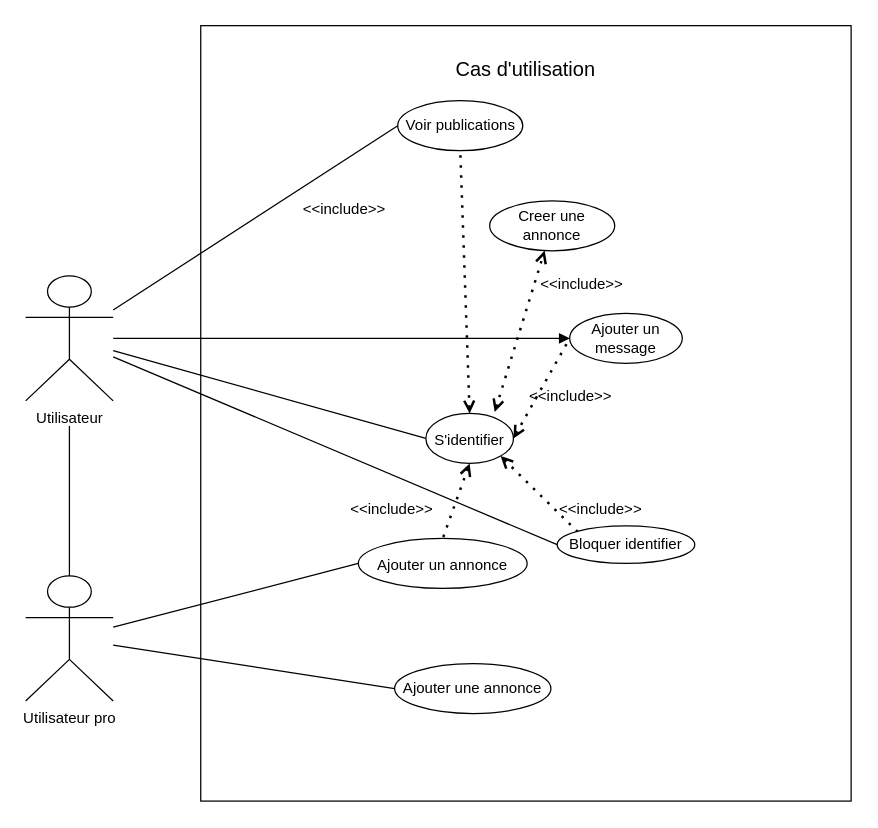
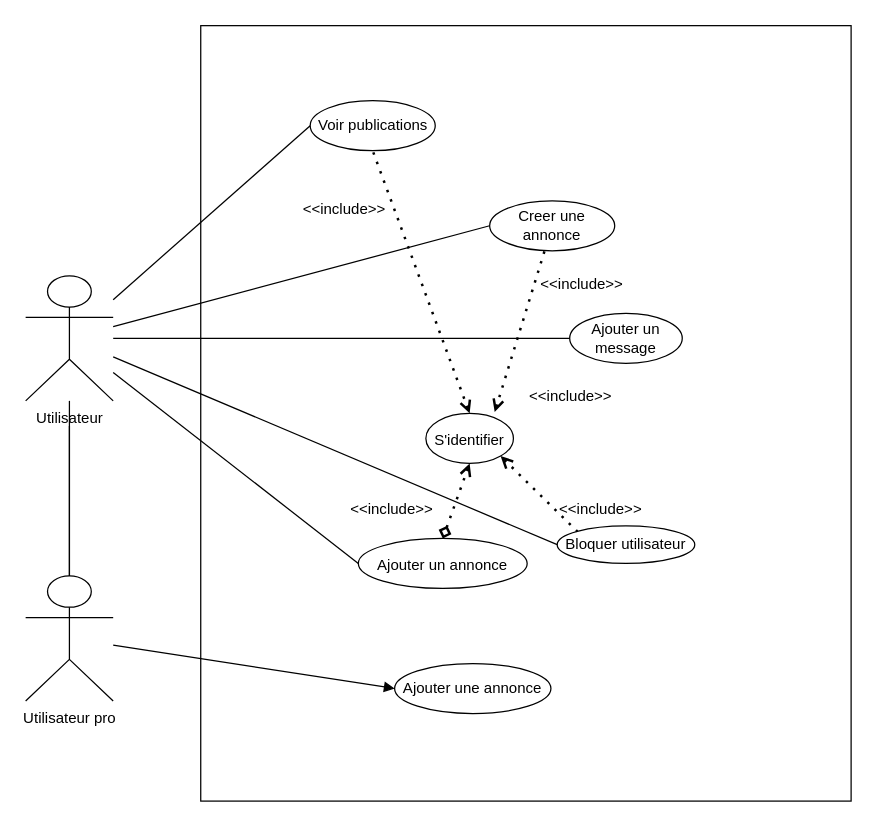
(526, 69) -> none
(460, 126) -> (373, 126)
(542, 259) -> (543, 256)
none -> (301, 276)
(558, 338) -> (563, 338)
(542, 387) -> none
(269, 394) -> (69, 412)
(445, 532) -> (447, 526)
(626, 544) -> (626, 544)
(236, 595) -> (236, 468)
(387, 687) -> (383, 686)
